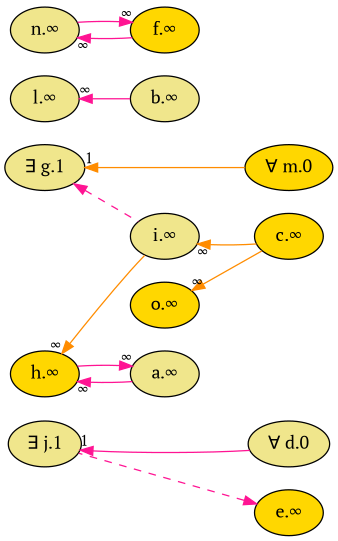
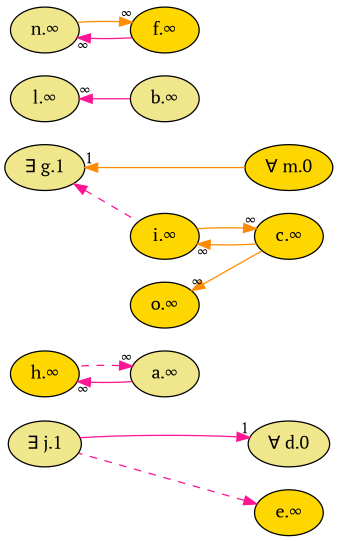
(99, 21) -> (99, 21)
(165, 236) -> (165, 236)
(106, 299) -> (220, 228)
(99, 365) -> (99, 365)
(171, 453) -> (158, 435)
